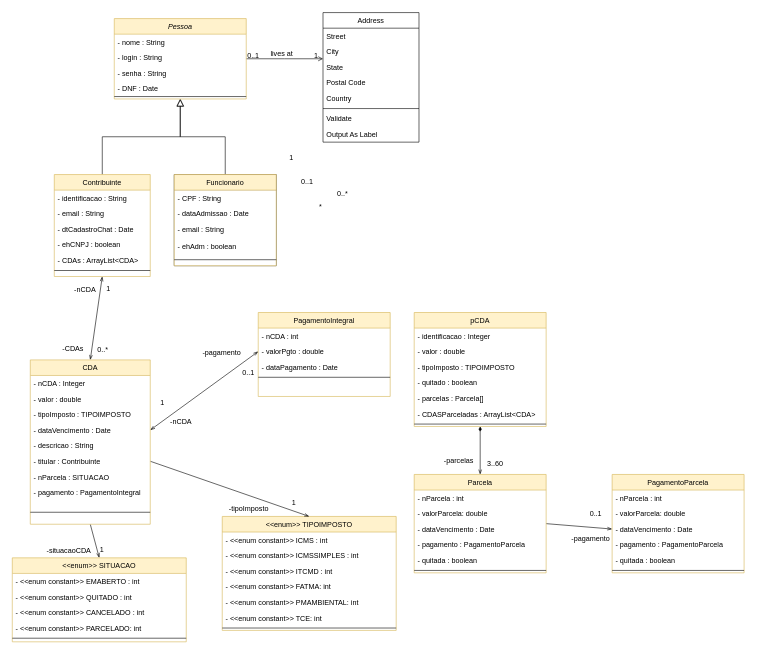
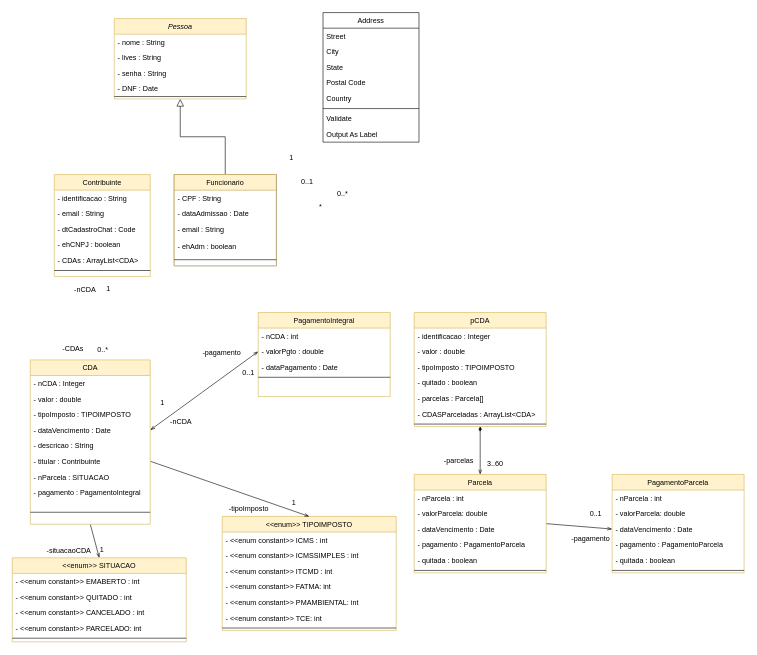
(143, 58) -> (143, 58)
(284, 59) -> none
(121, 137) -> none
(100, 229) -> (100, 229)
(96, 318) -> none
